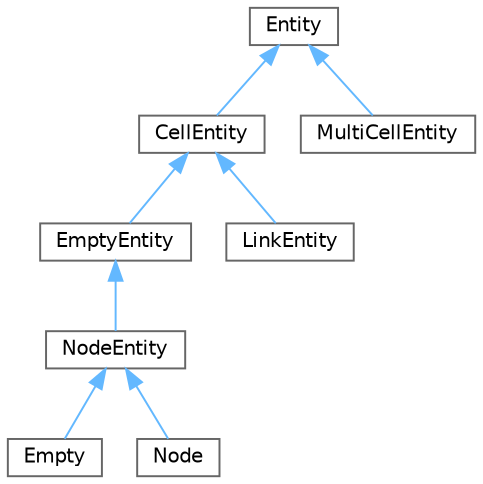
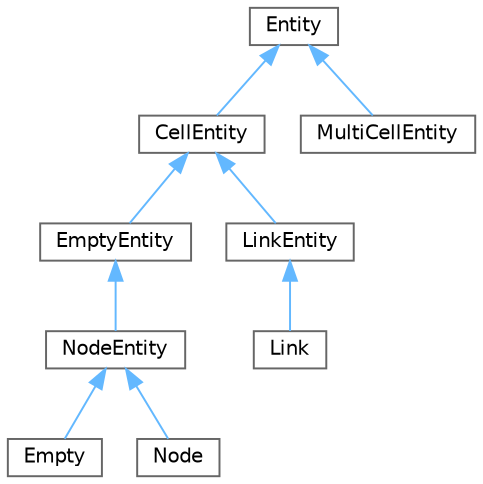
none -> (290, 350)
